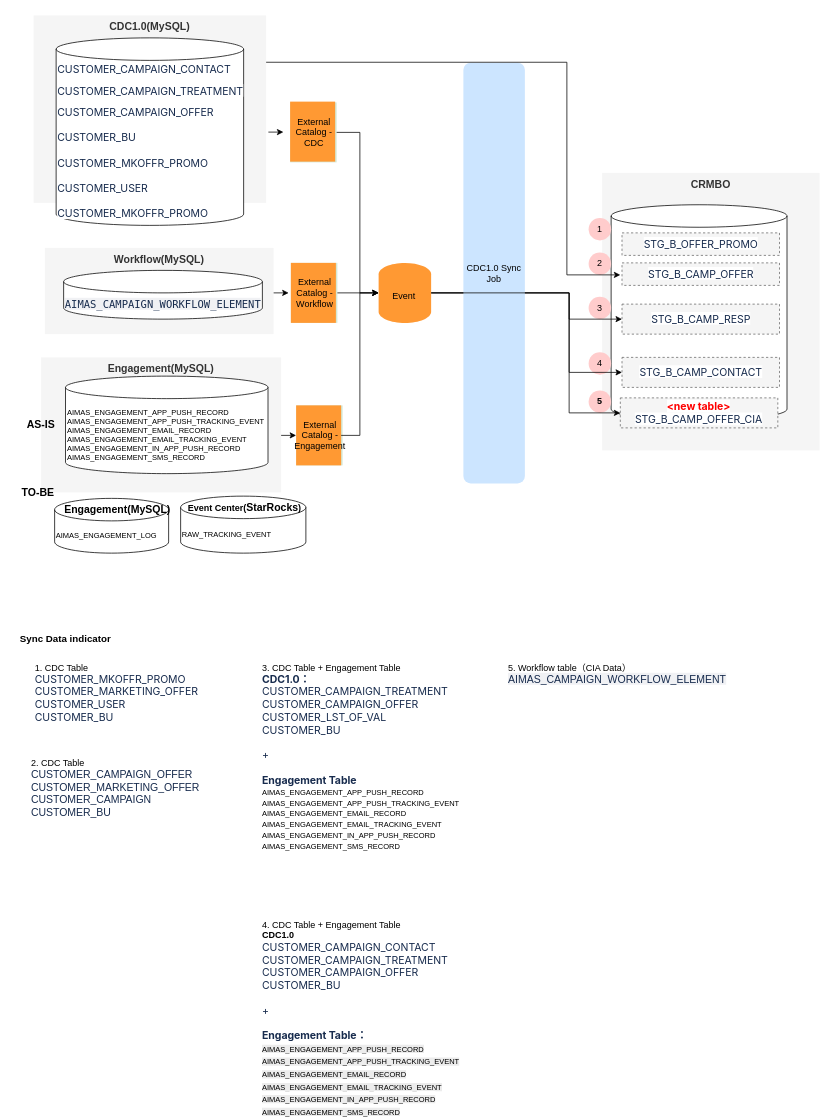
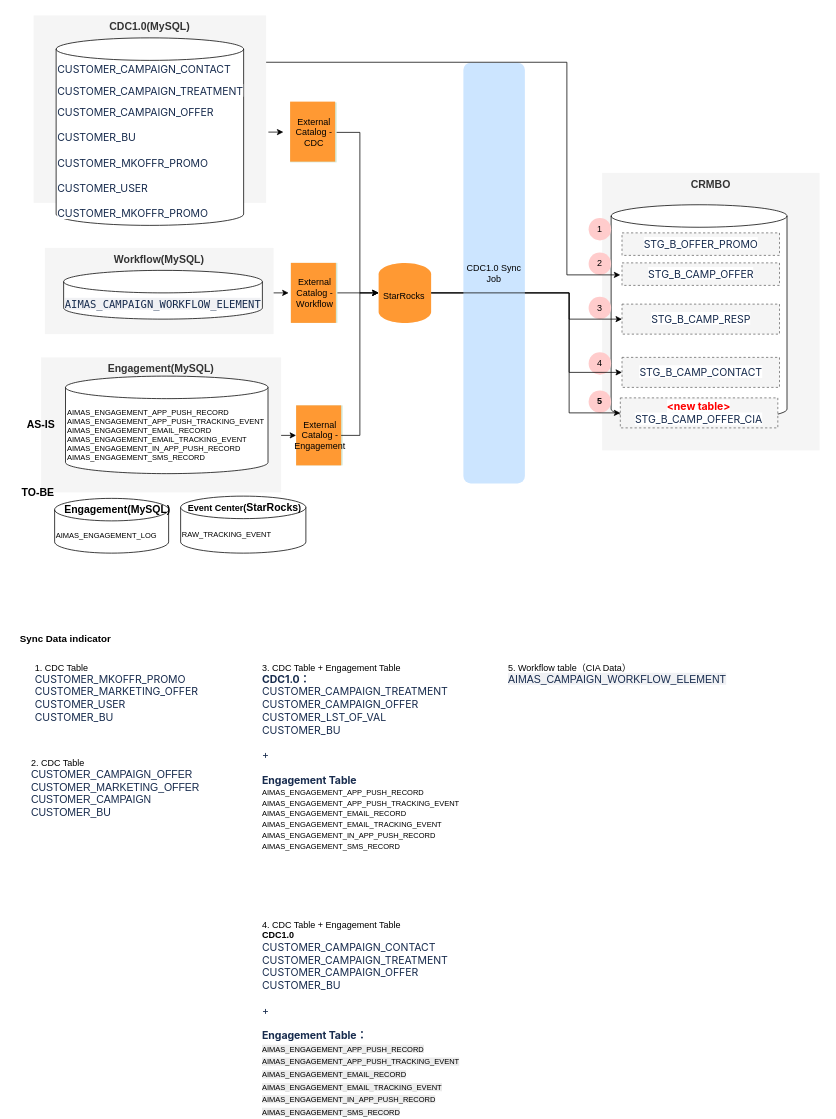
(404, 297) -> (404, 297)
